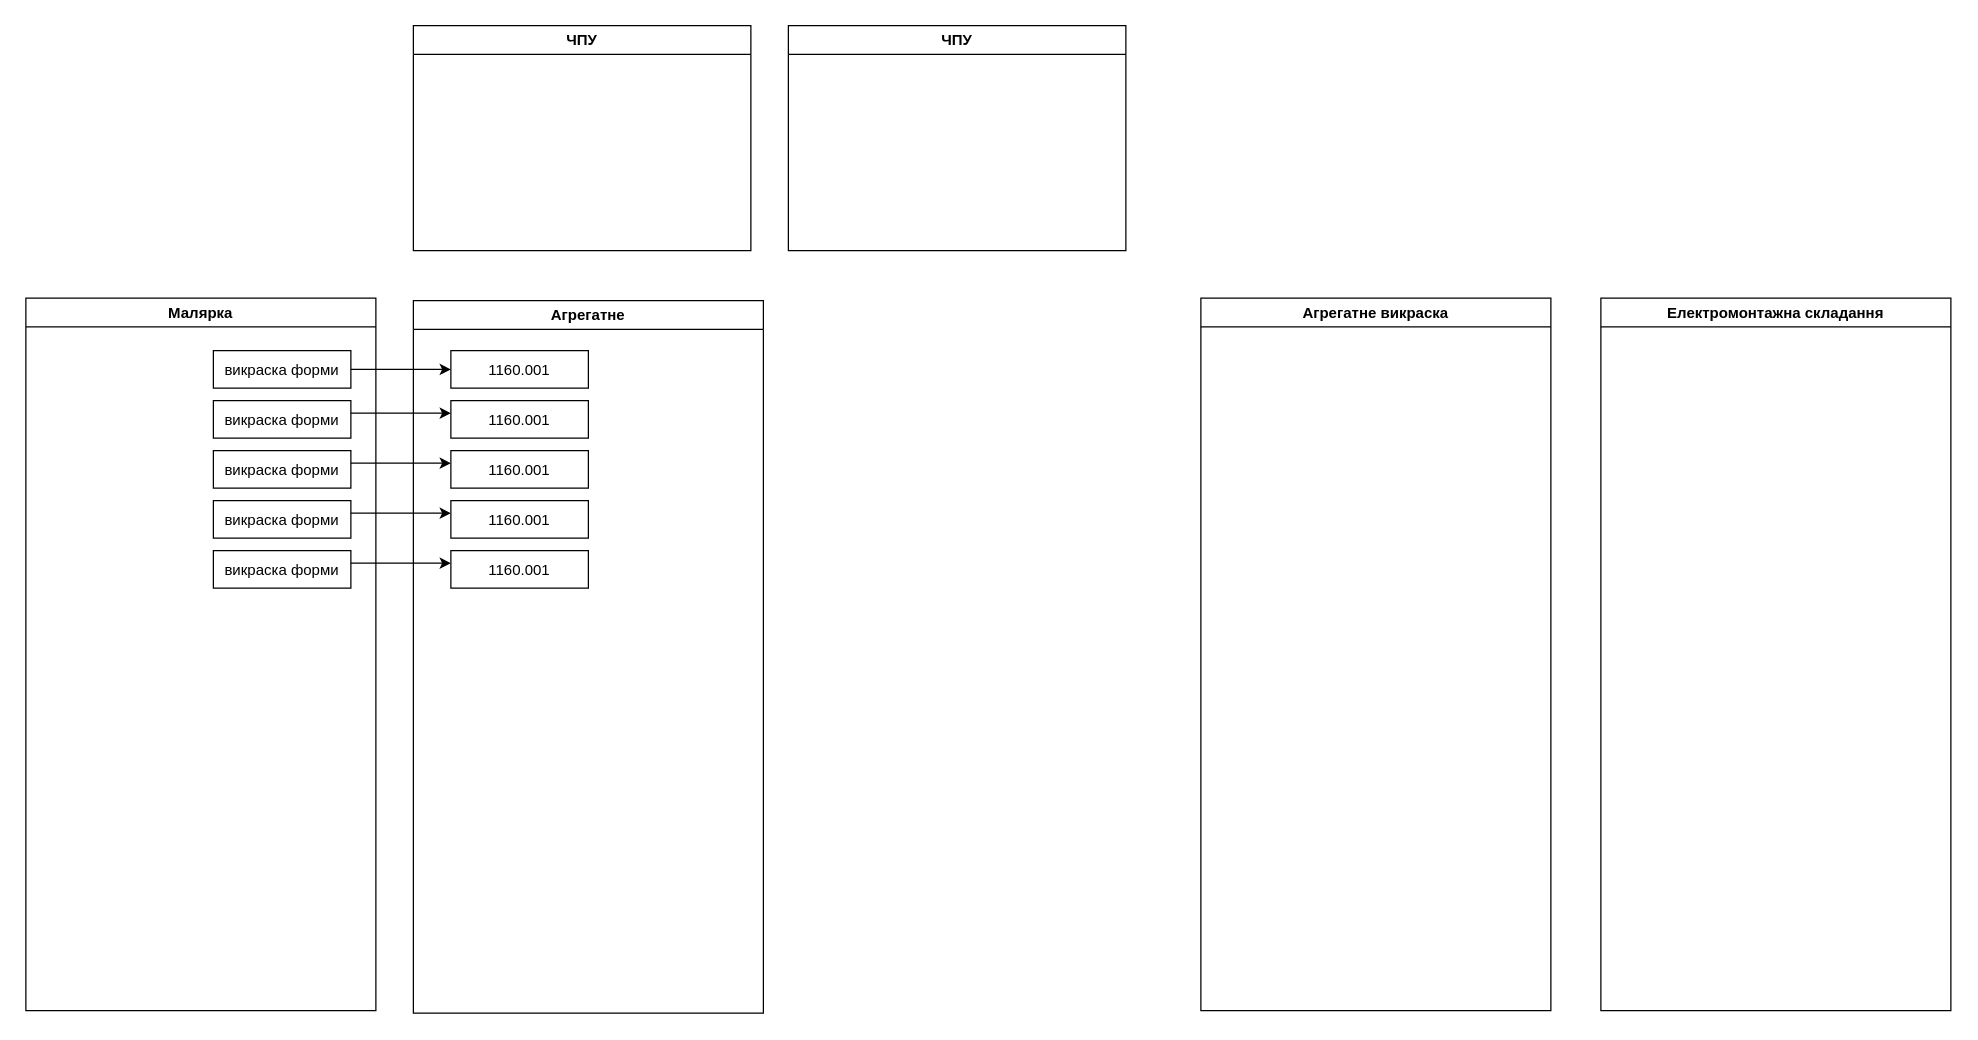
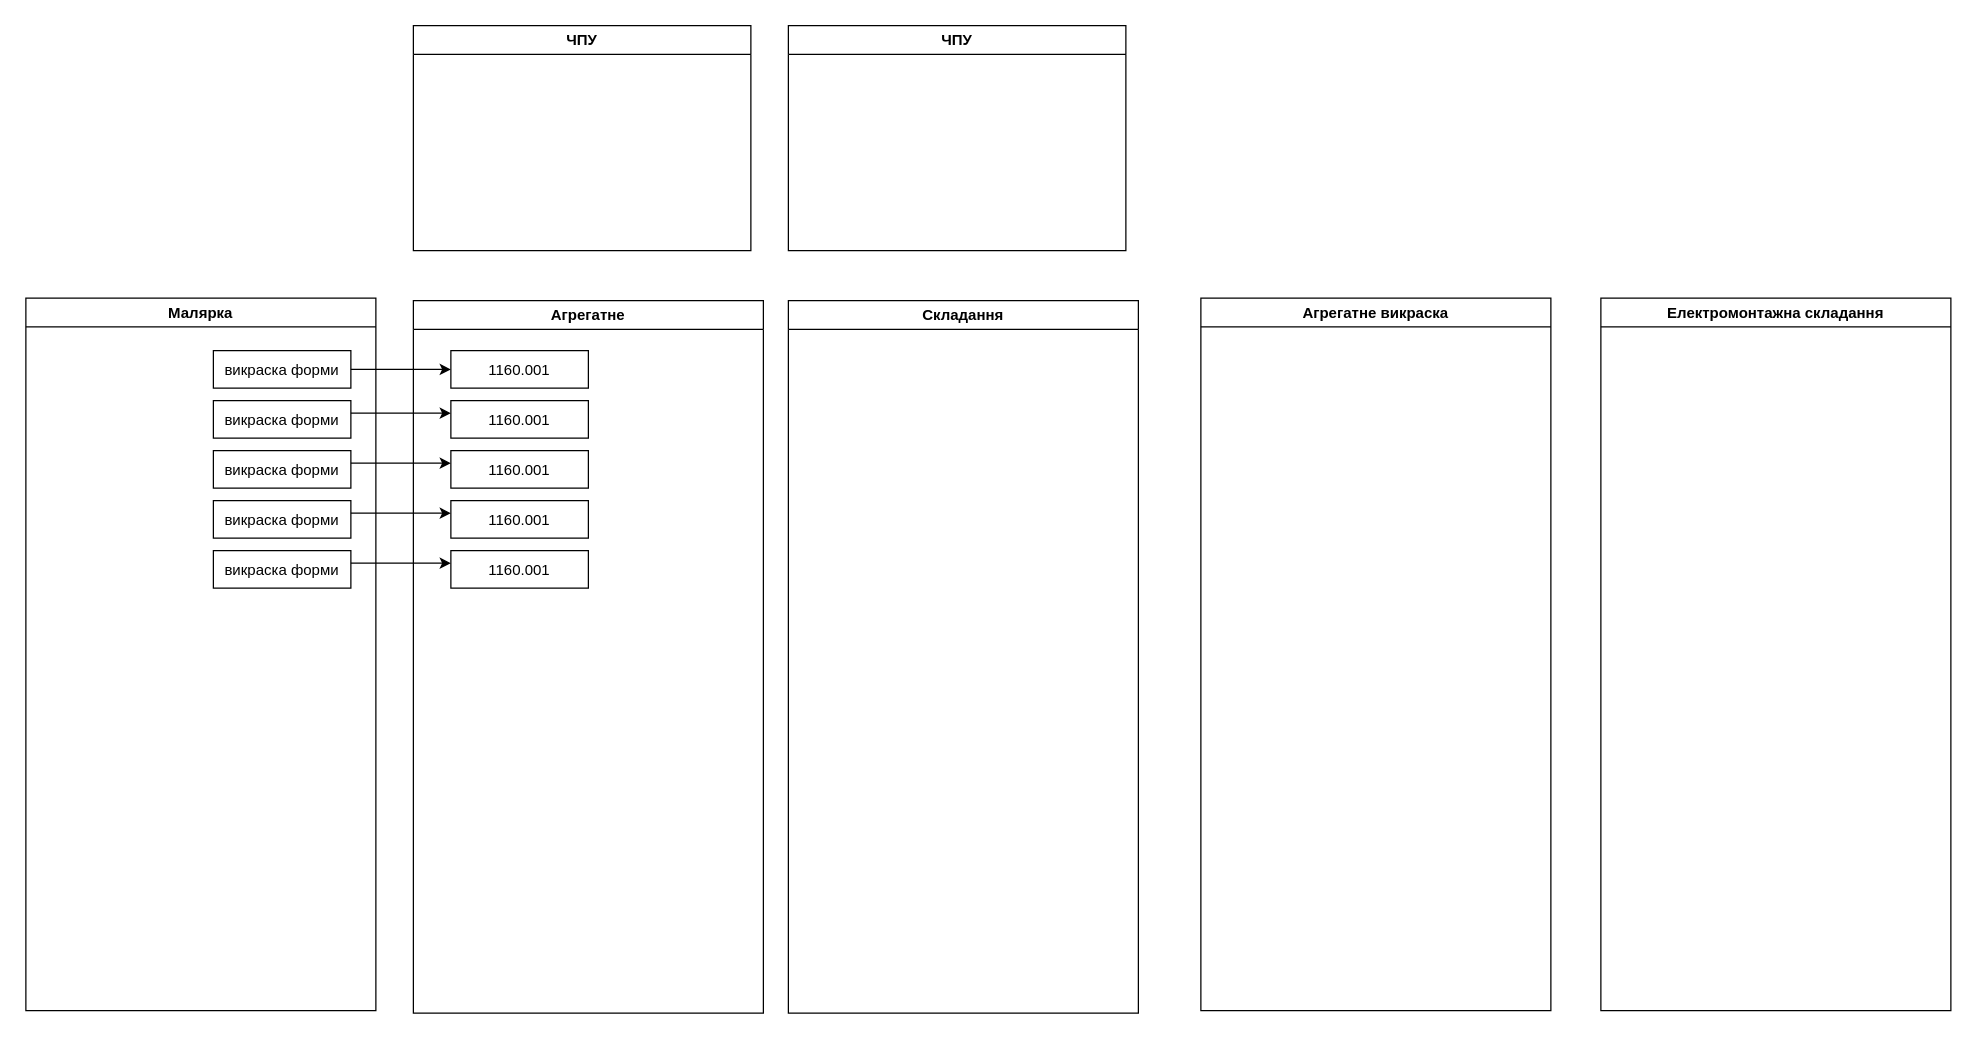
none -> (963, 657)
